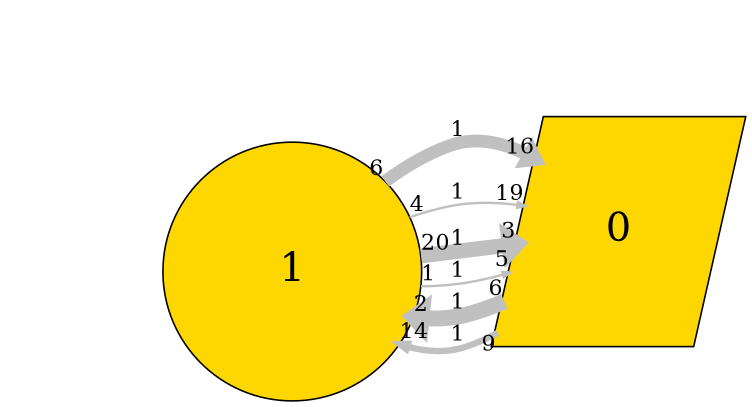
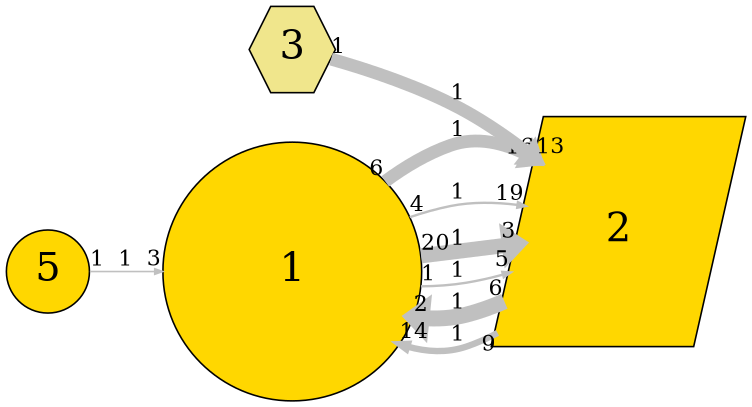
none -> (292, 50)
(619, 232) -> (619, 232)
none -> (48, 272)
